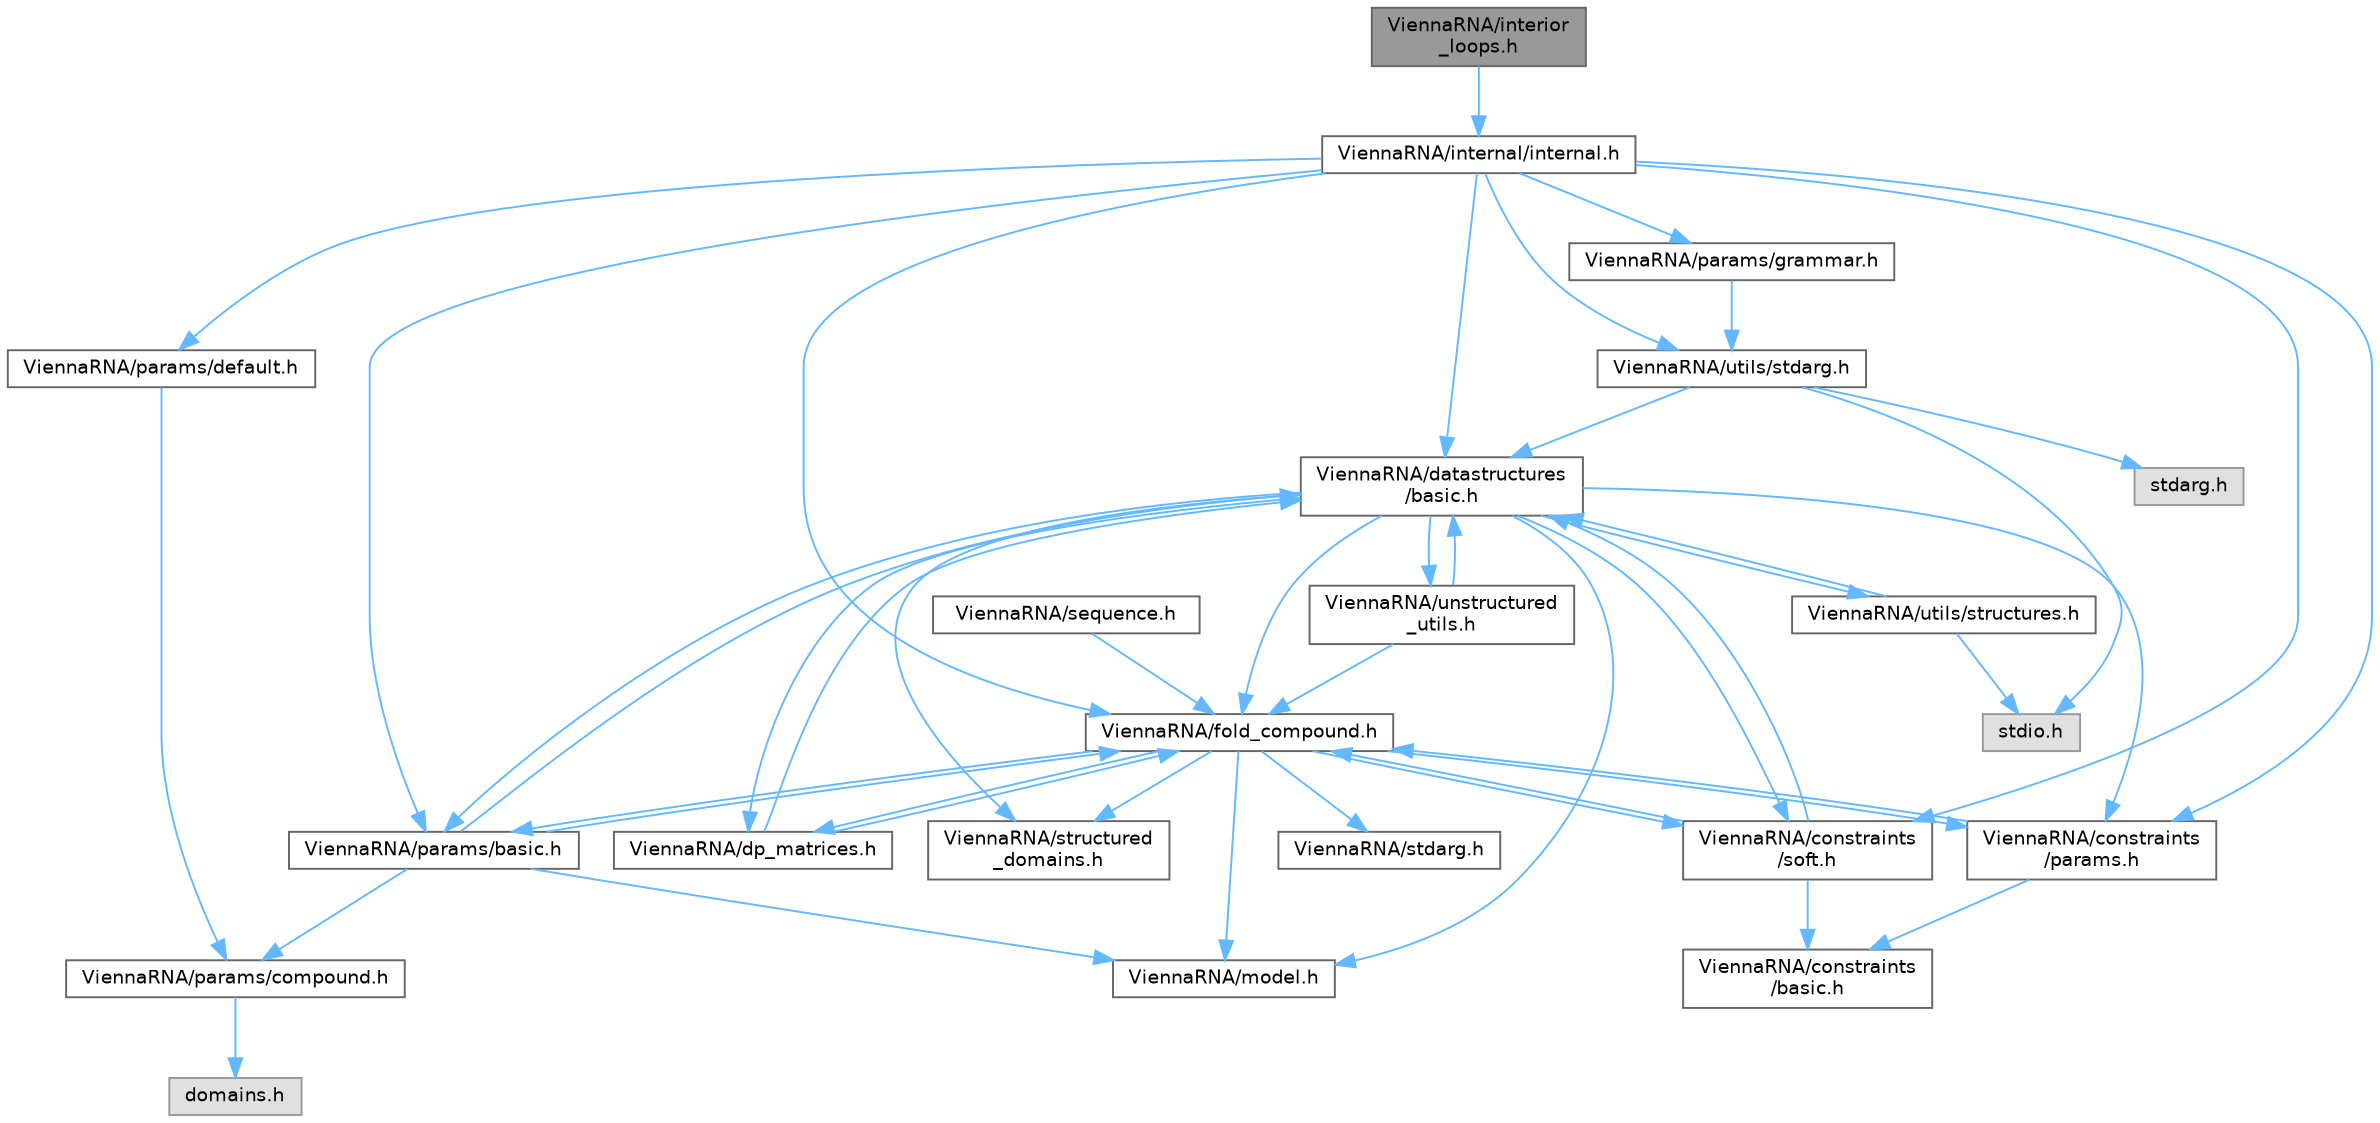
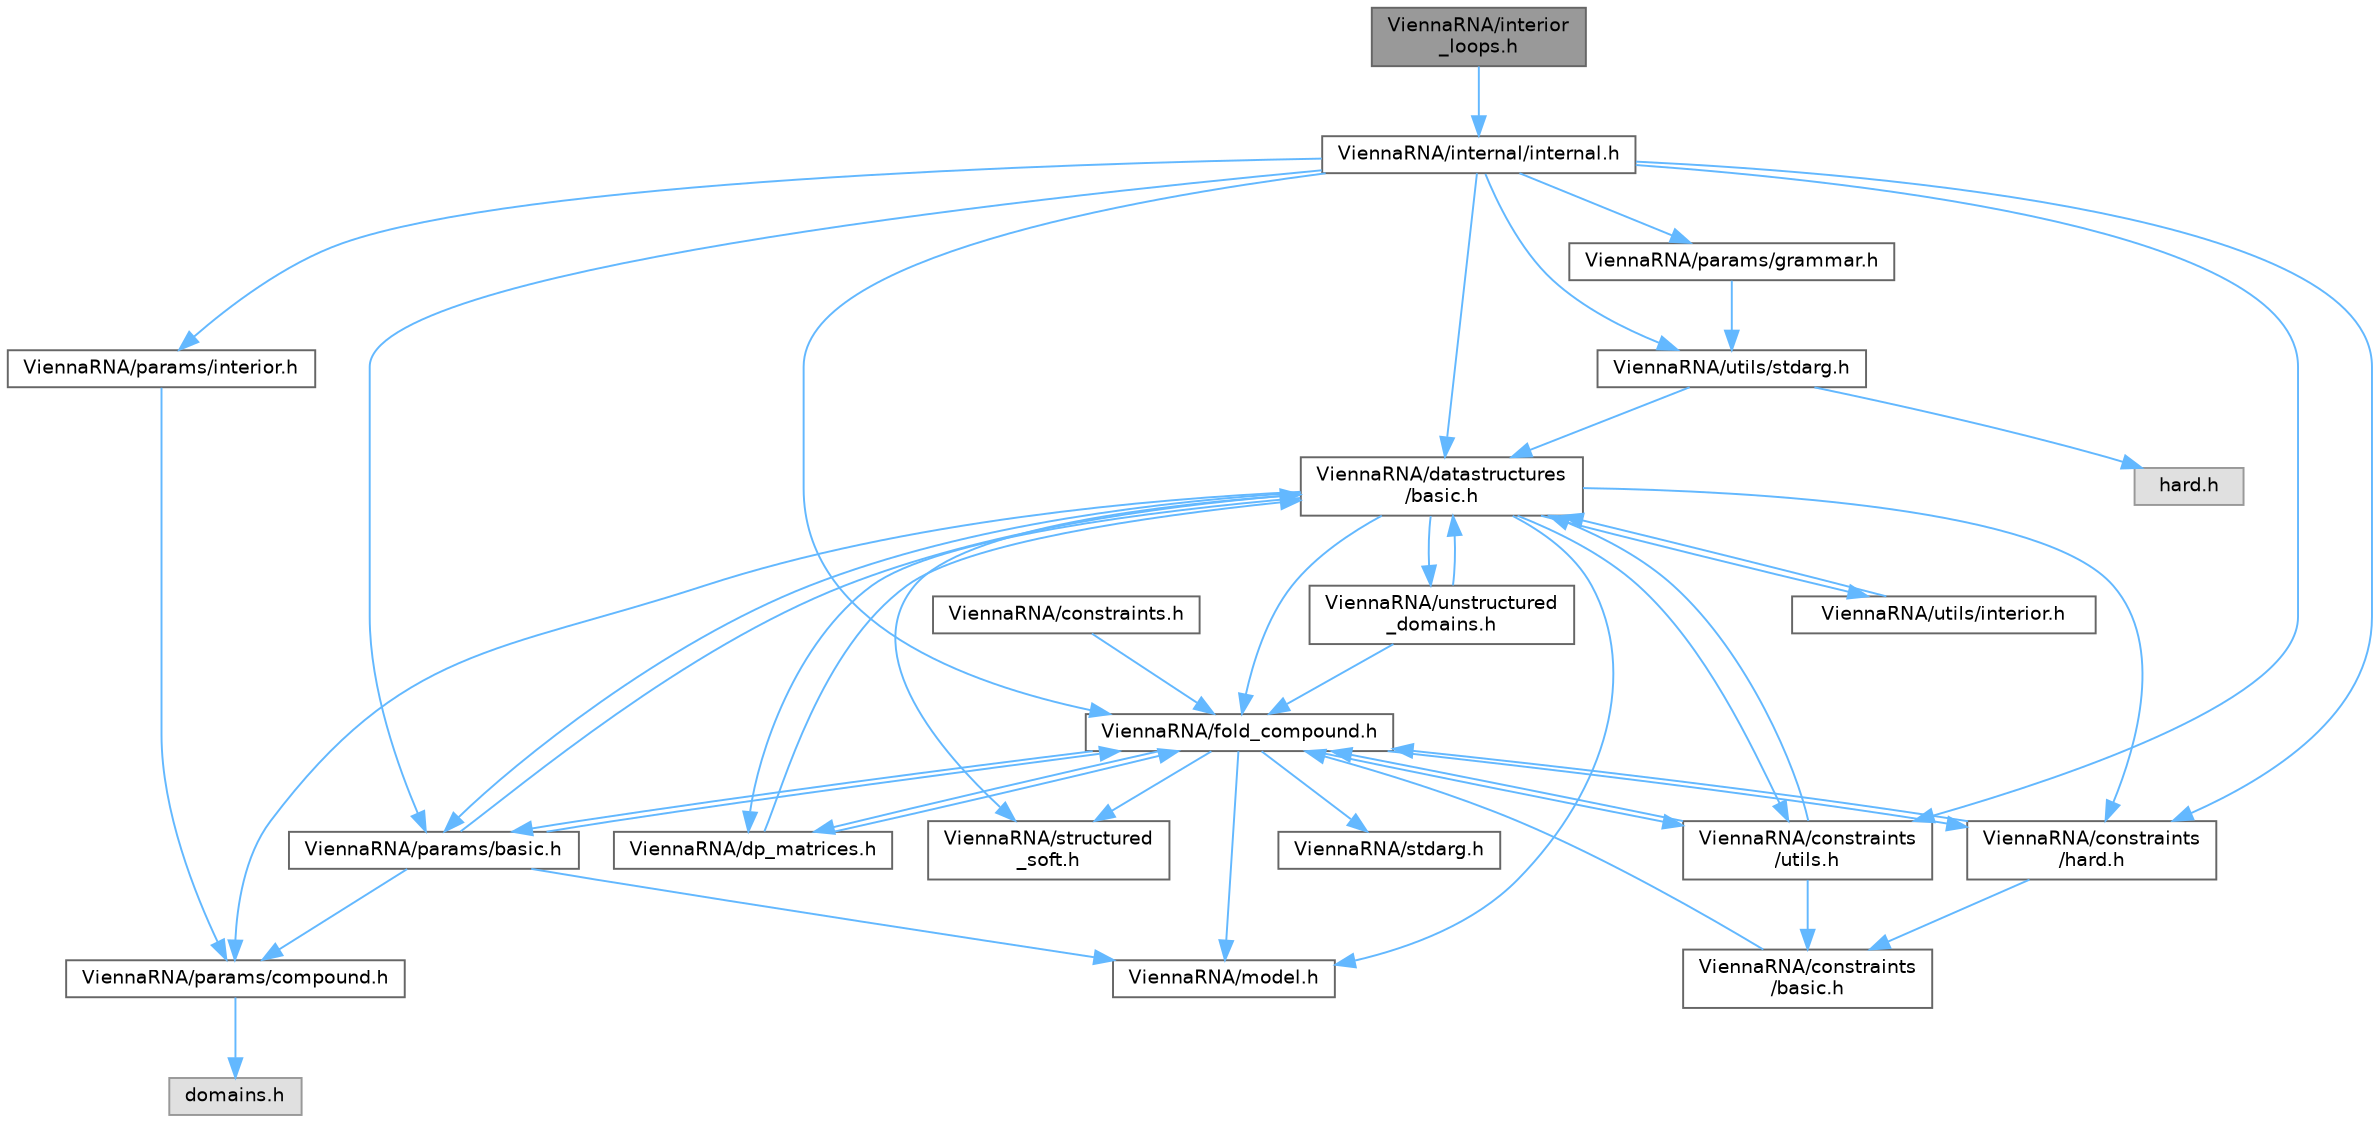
(162, 369) -> (162, 369)
(2189, 486) -> (2189, 486)
none -> (691, 590)
(1066, 615) -> (1066, 615)
(1442, 615) -> (1442, 615)
(1944, 615) -> (1944, 615)
(2031, 733) -> none
none -> (1540, 831)
(1049, 850) -> (1049, 850)
(1808, 850) -> (1808, 850)
(2092, 850) -> (2092, 850)
